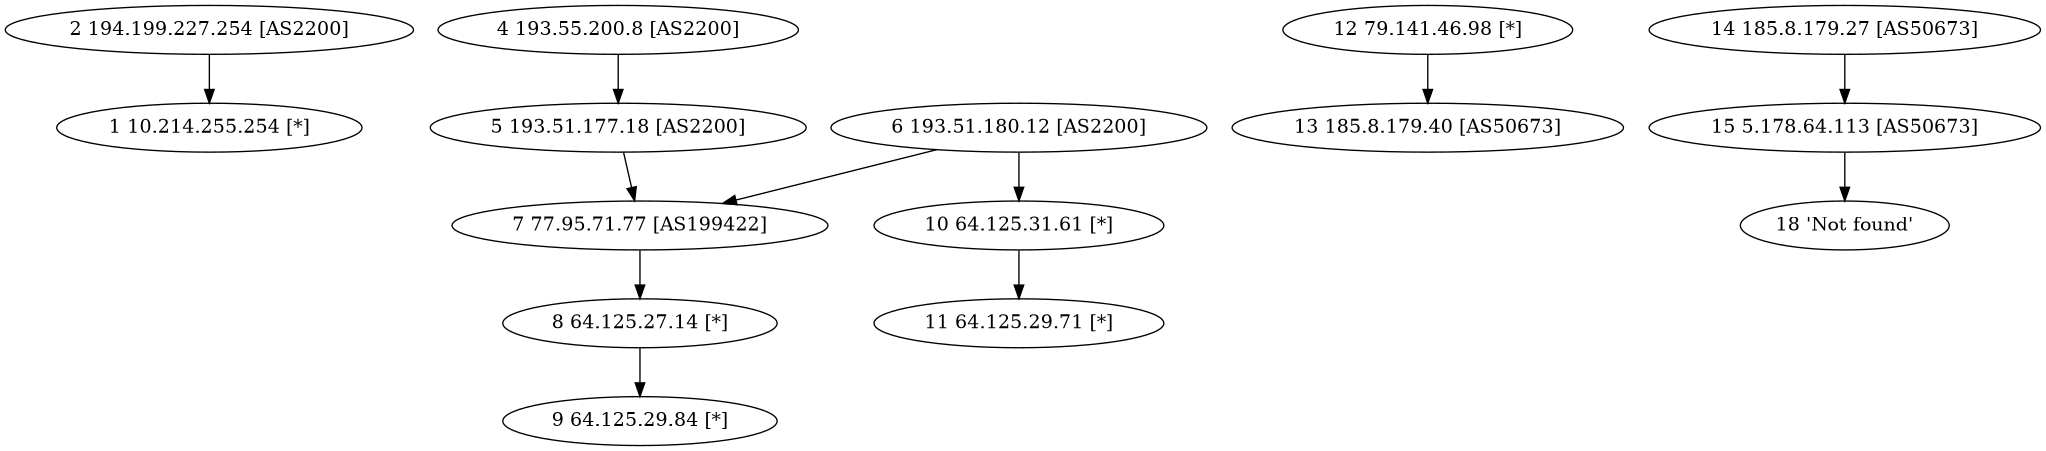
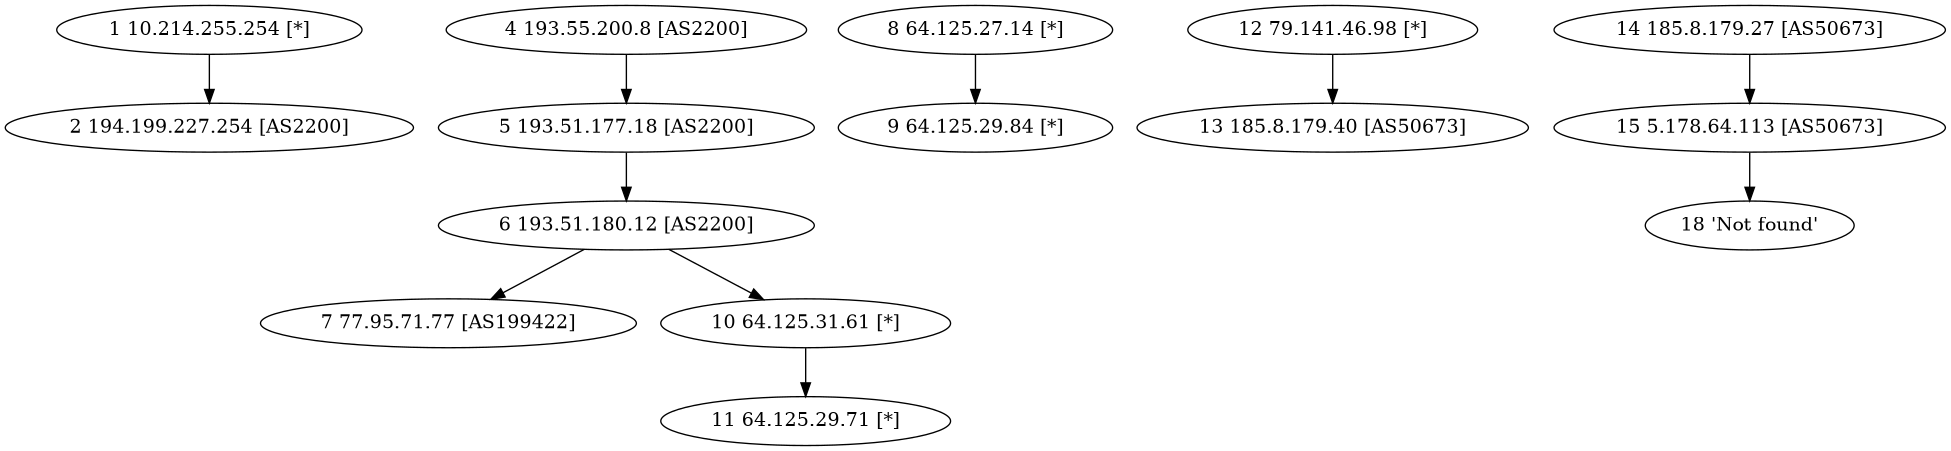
(209, 72) -> (209, 72)
(628, 170) -> (626, 170)
(640, 268) -> none
